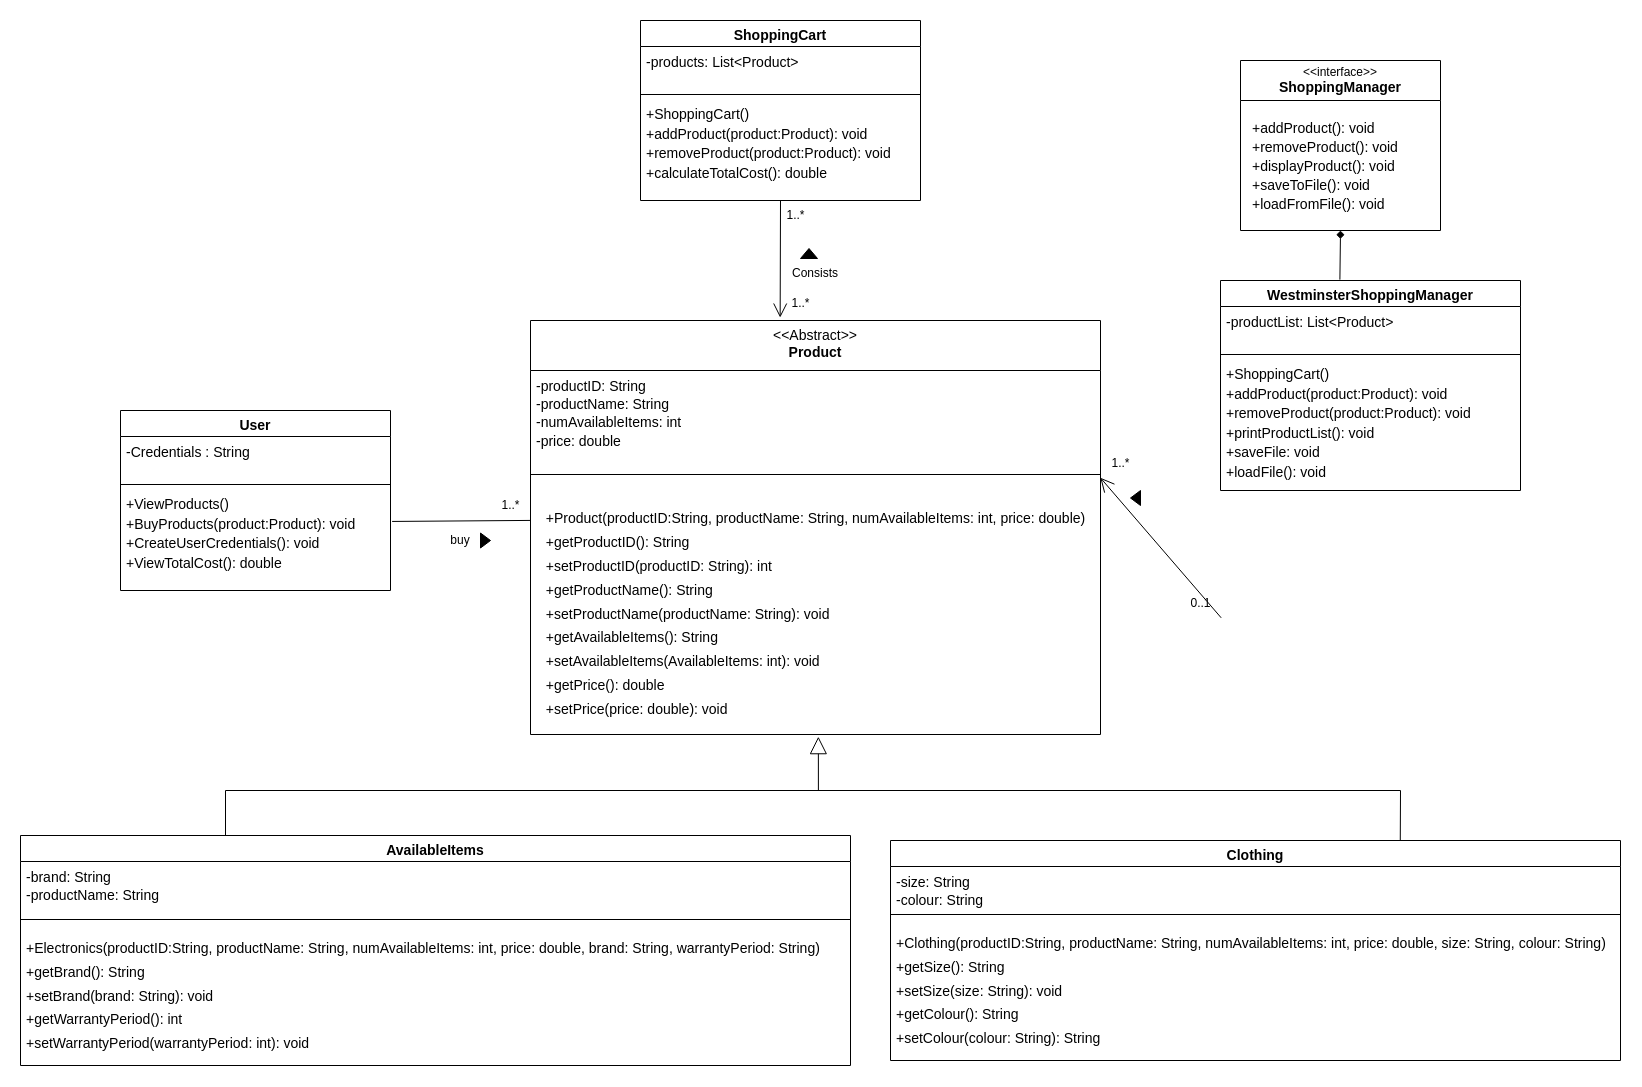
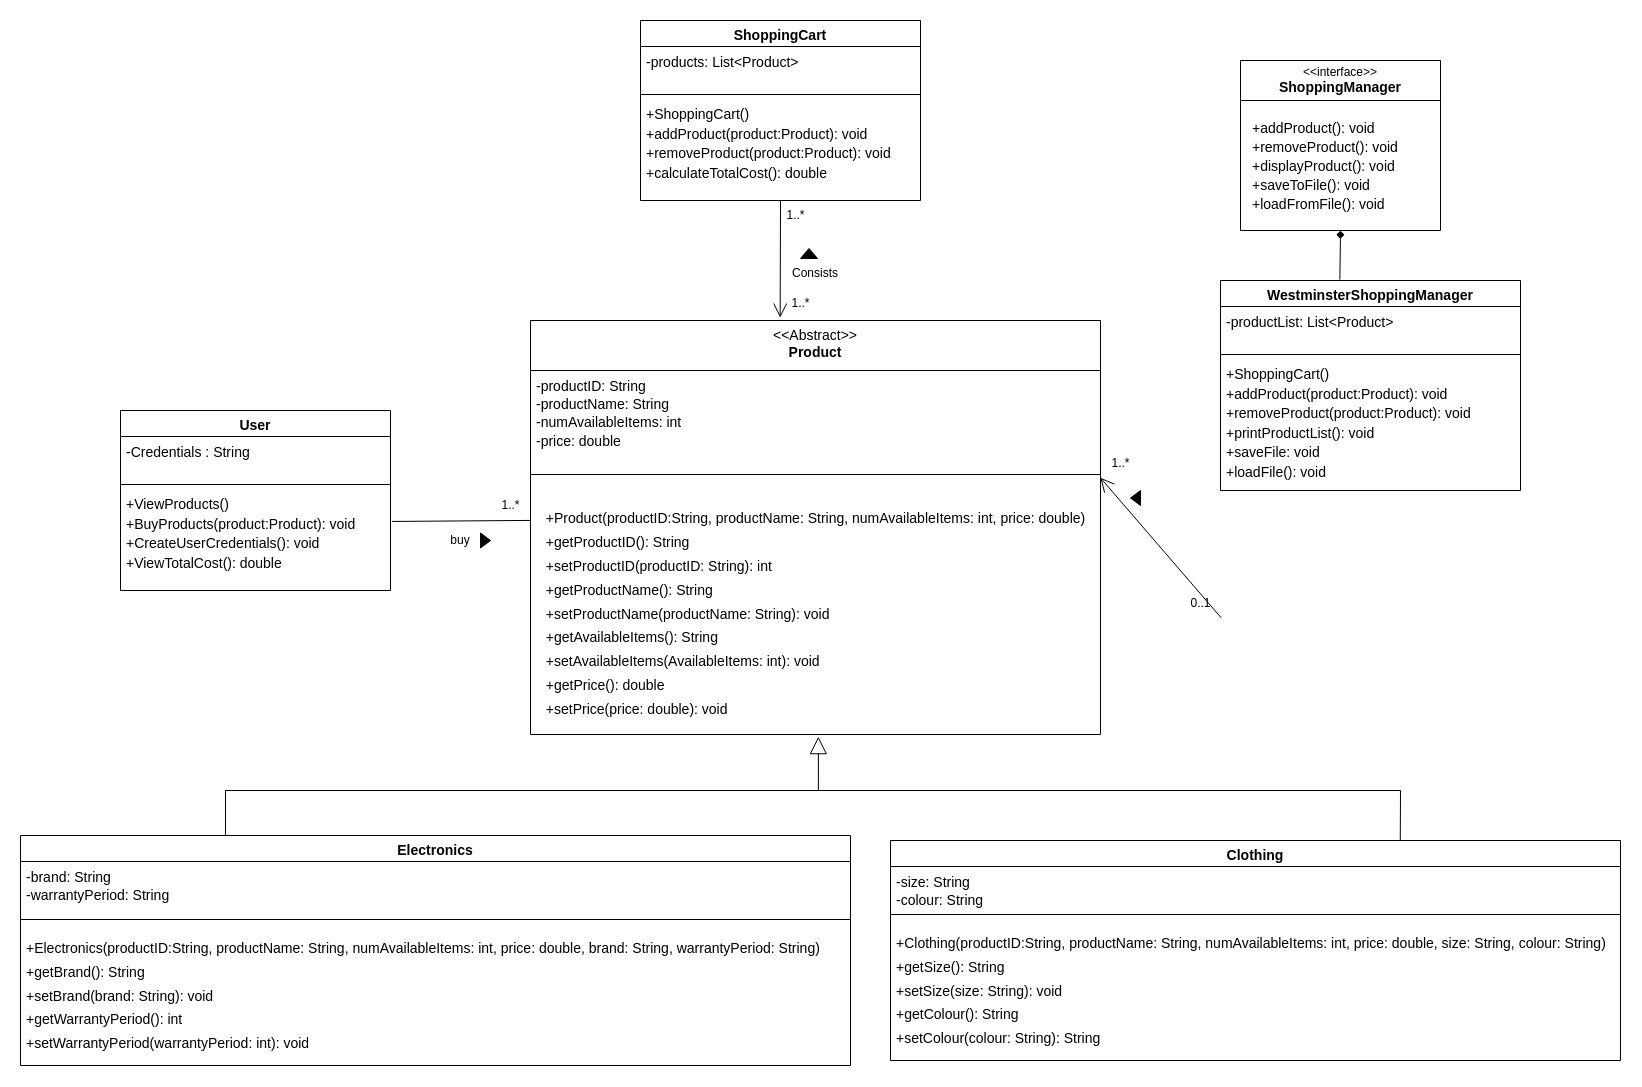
(436, 850) -> (436, 850)
(89, 883) -> (98, 883)
